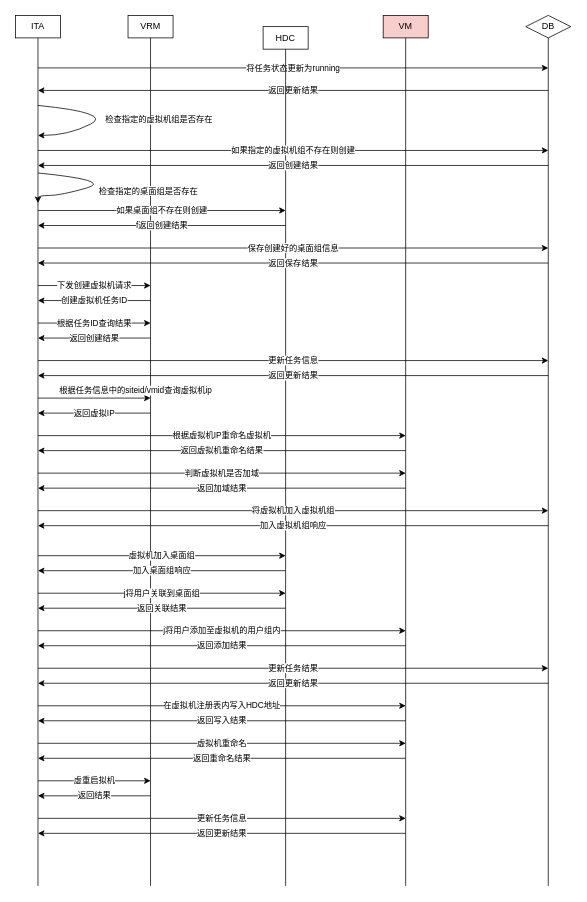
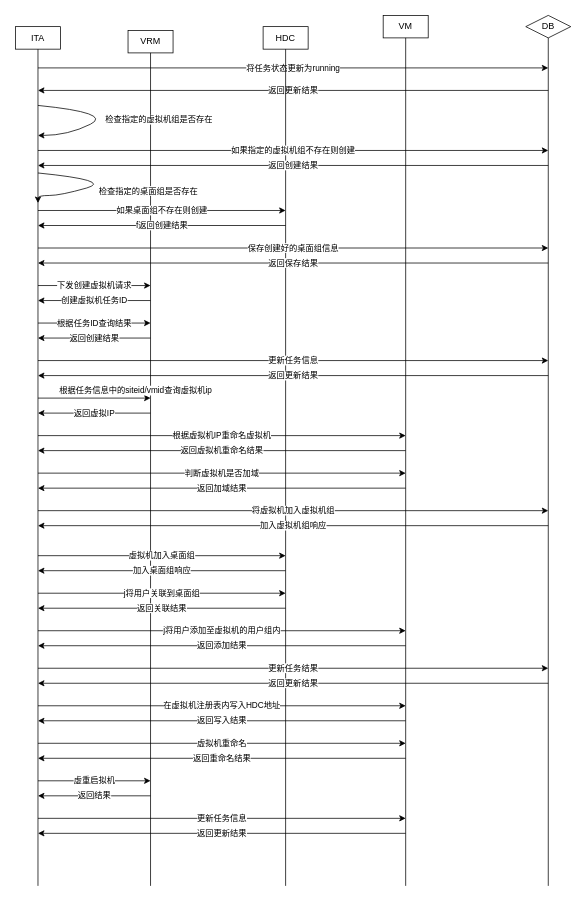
(38, 27) -> (38, 38)
(150, 27) -> (150, 42)
(405, 27) -> (405, 27)
